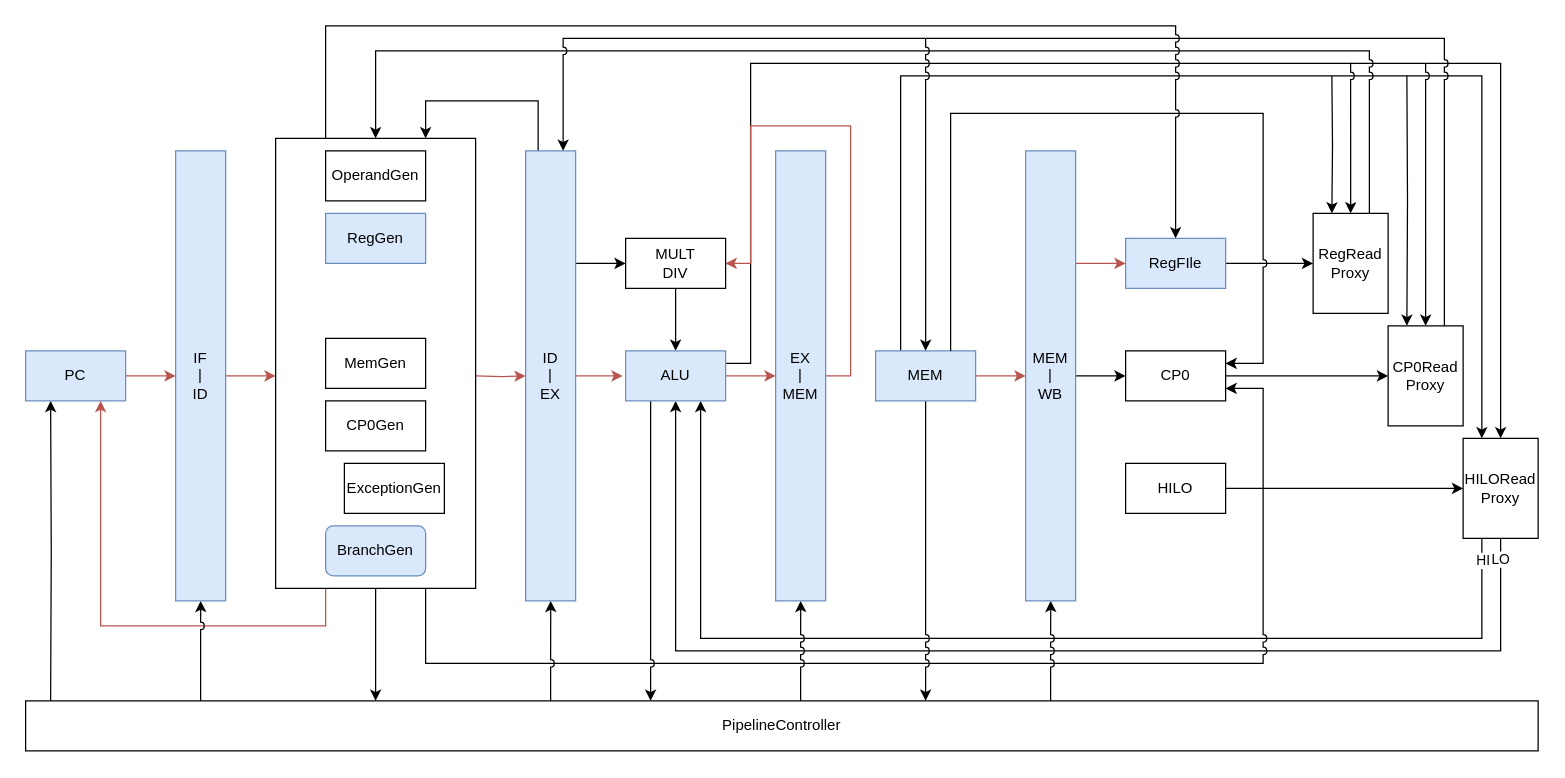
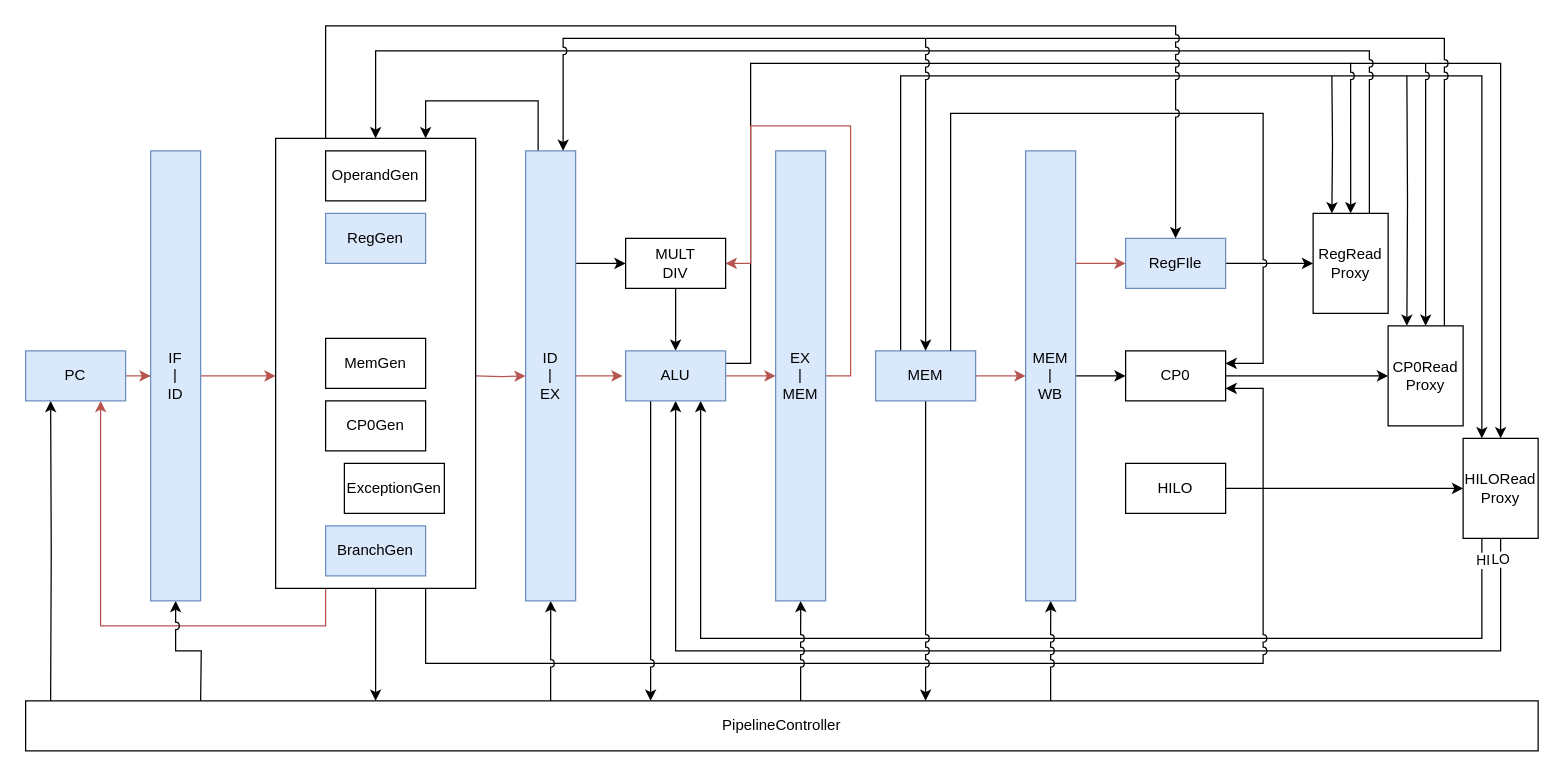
(201, 376) -> (176, 376)
(376, 551) -> (376, 551)
